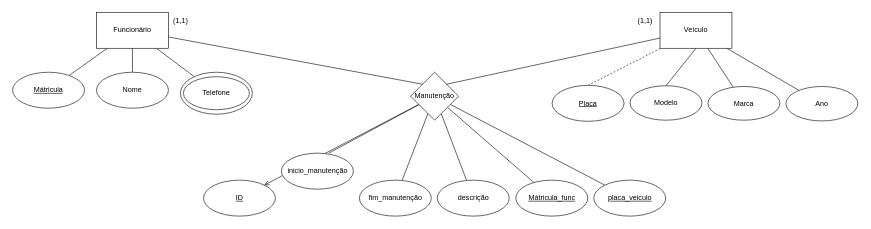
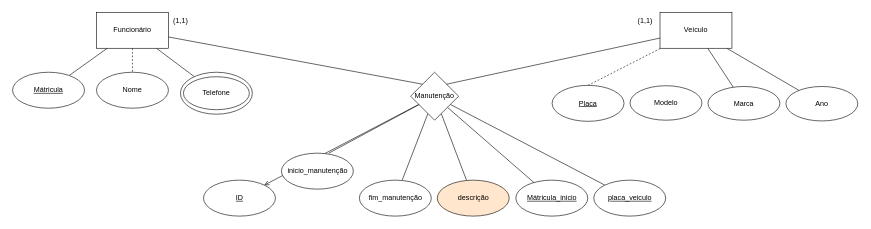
(132, 59) -> (132, 59)
(681, 67) -> none
(473, 198) -> (473, 198)
(552, 198) -> (552, 198)
